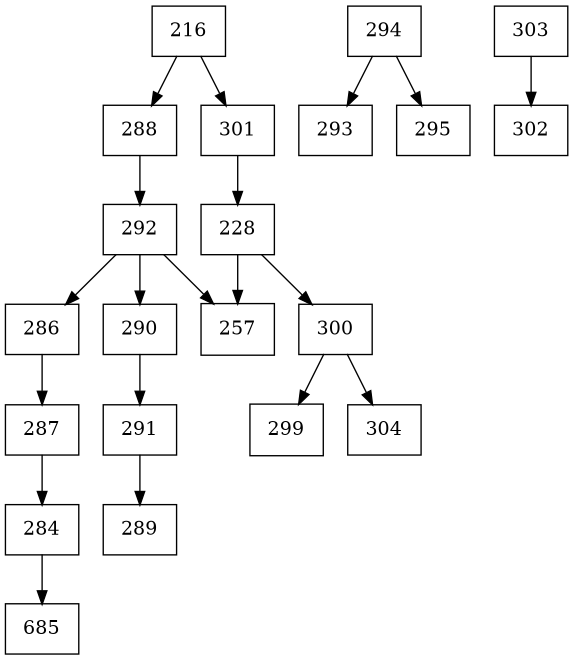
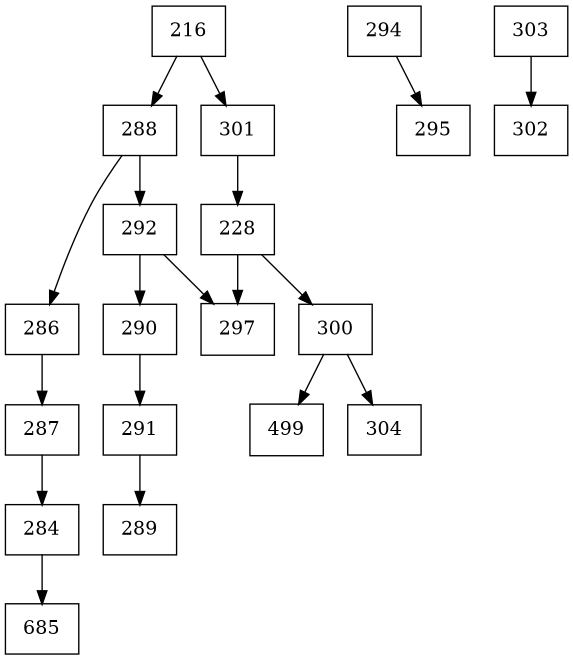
(336, 130) -> none
(96, 275) -> (83, 221)
(238, 329) -> (238, 329)
(287, 430) -> (287, 430)
